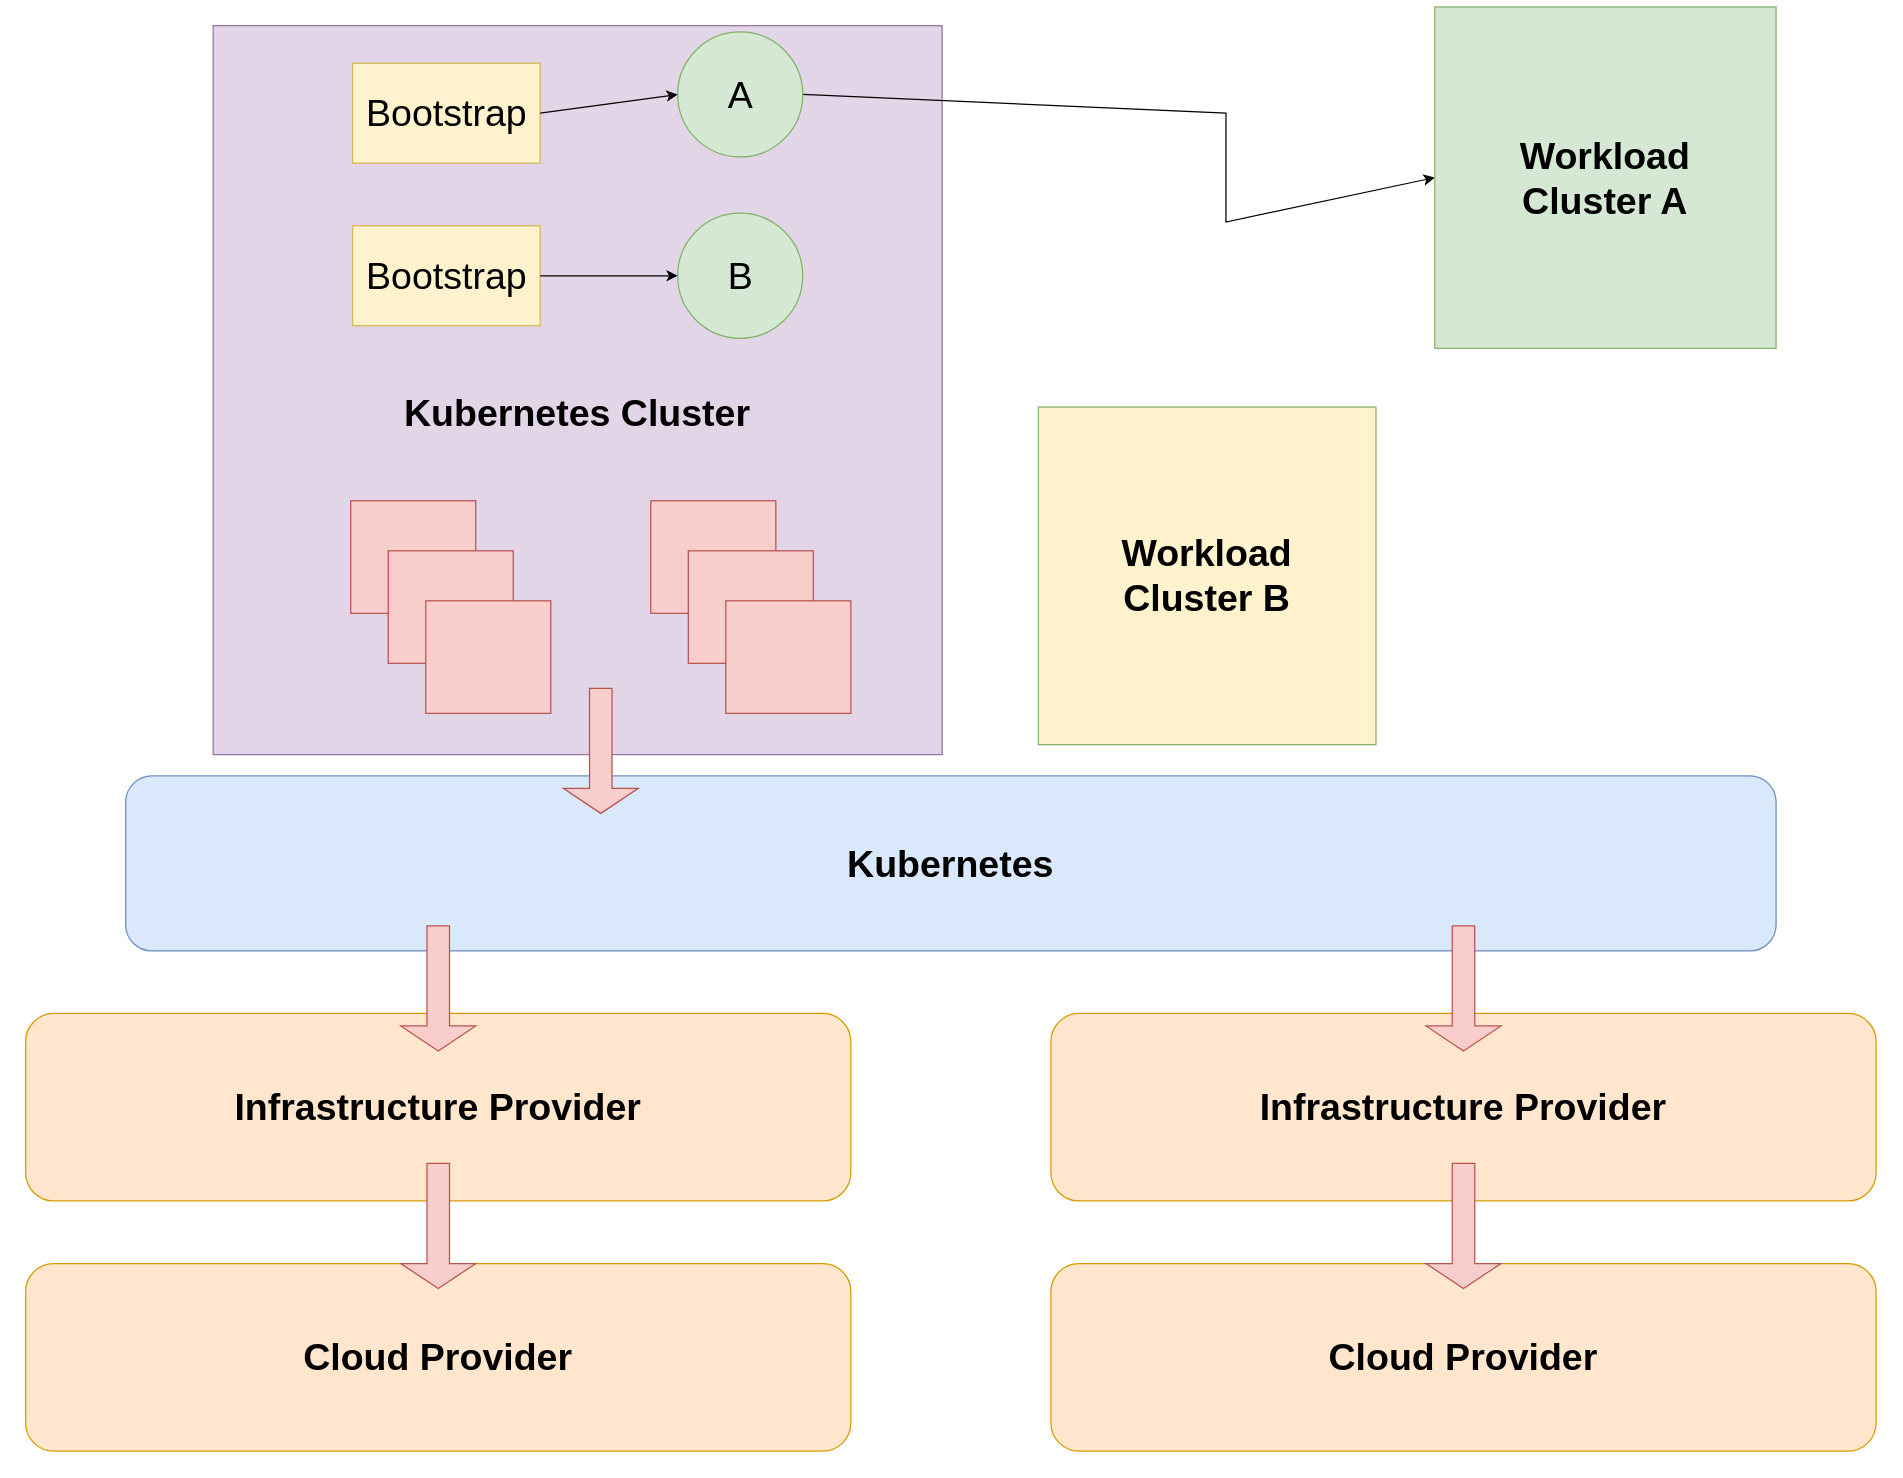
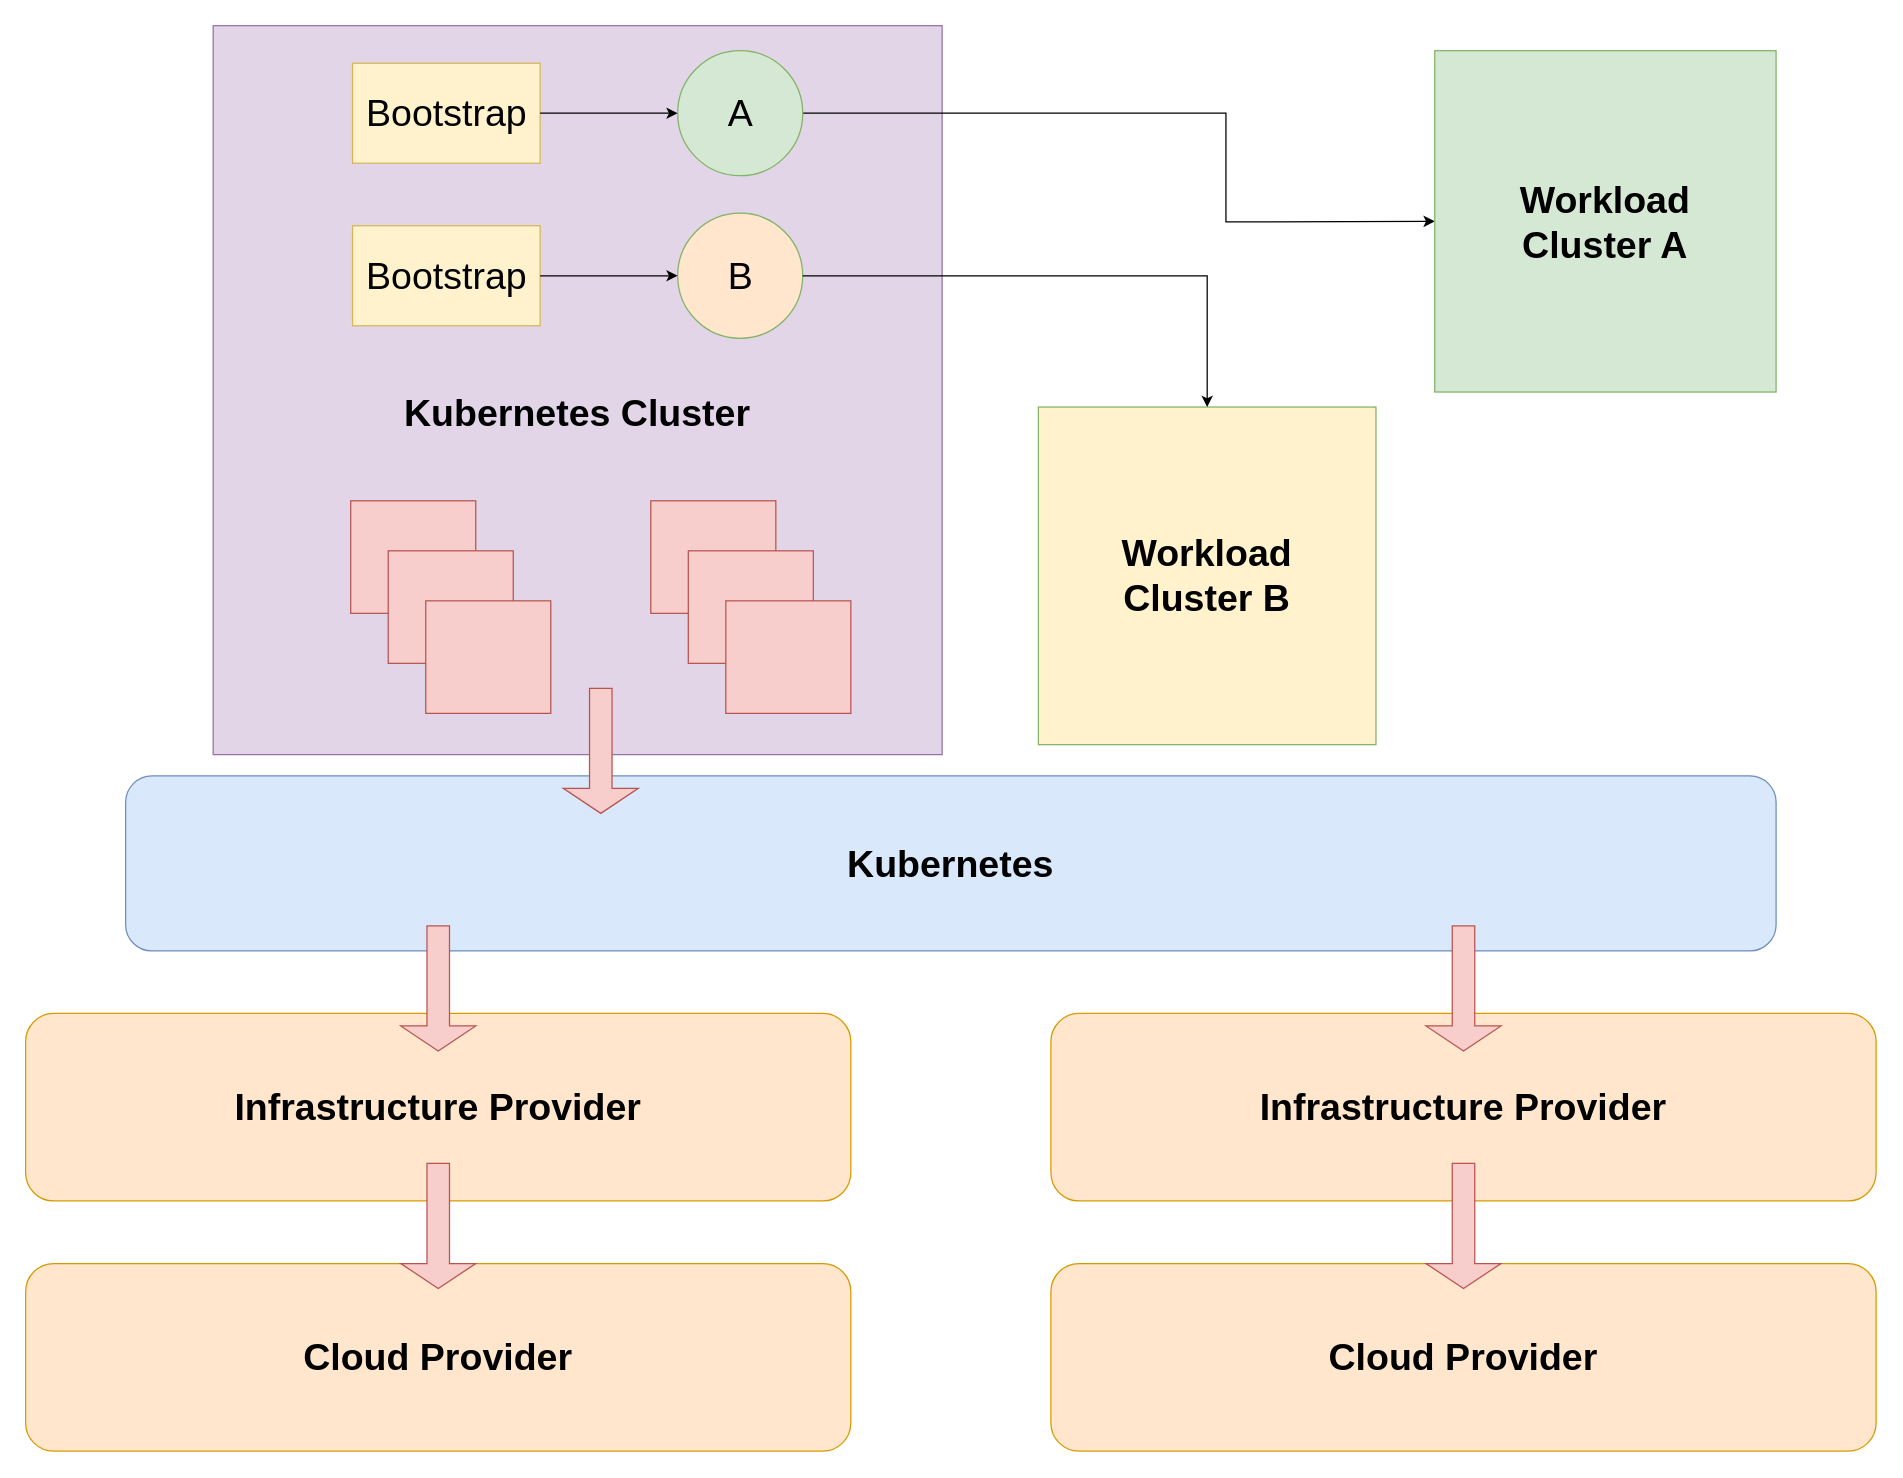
(740, 94) -> (740, 113)
(1605, 178) -> (1605, 221)
(740, 276) -> (740, 276)
none -> (1066, 276)
